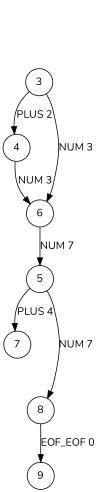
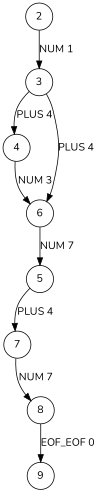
none -> (39, 17)
(35, 115) -> (35, 115)
(76, 148) -> (76, 148)
(59, 341) -> (17, 378)
